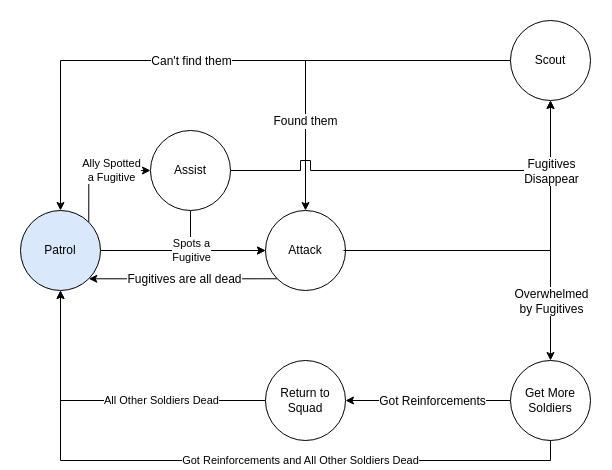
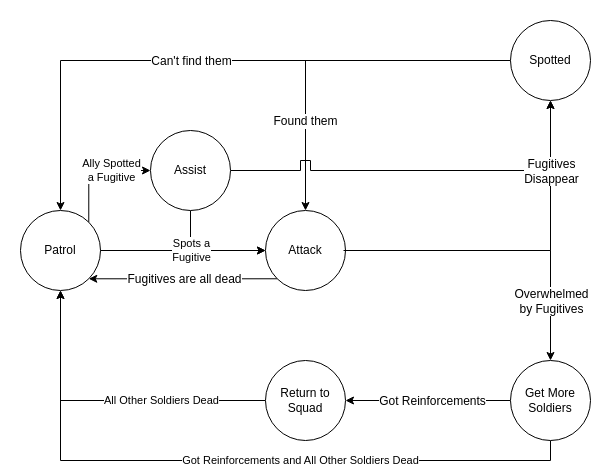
(551, 61) -> (551, 61)
(61, 251) -> (61, 251)
